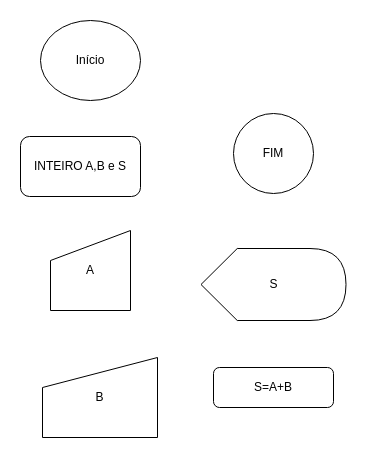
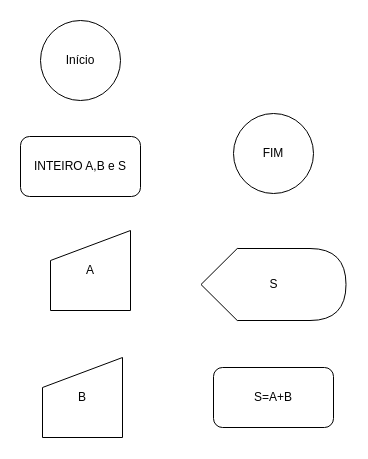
(91, 61) -> (81, 61)
(274, 388) -> (274, 398)
(100, 398) -> (83, 398)
